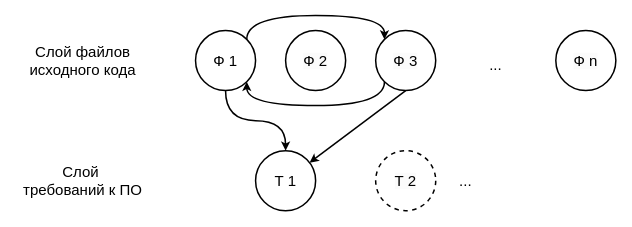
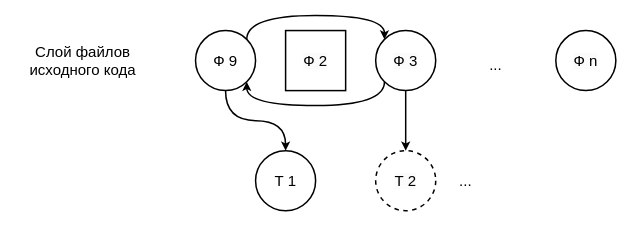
(225, 60) -> (225, 60)
(315, 60) -> (315, 60)
(360, 124) -> (405, 117)
(83, 180) -> none
